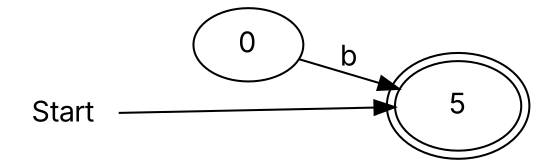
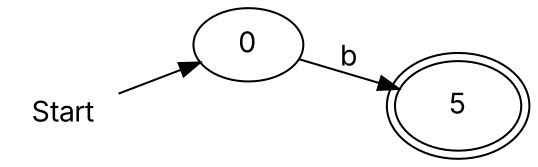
(246, 110) -> (150, 82)
